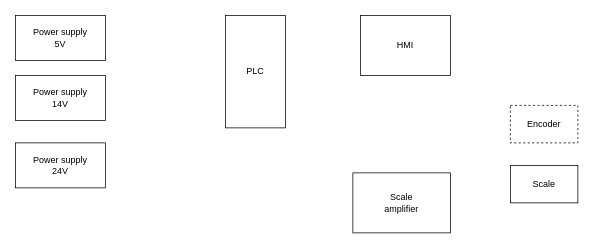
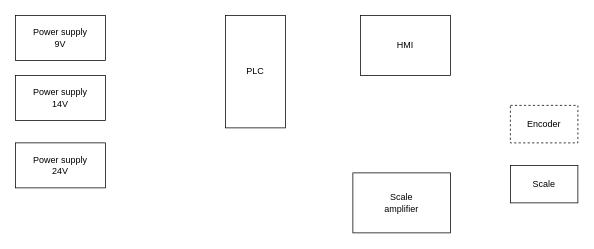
(60, 38) -> (60, 38)
